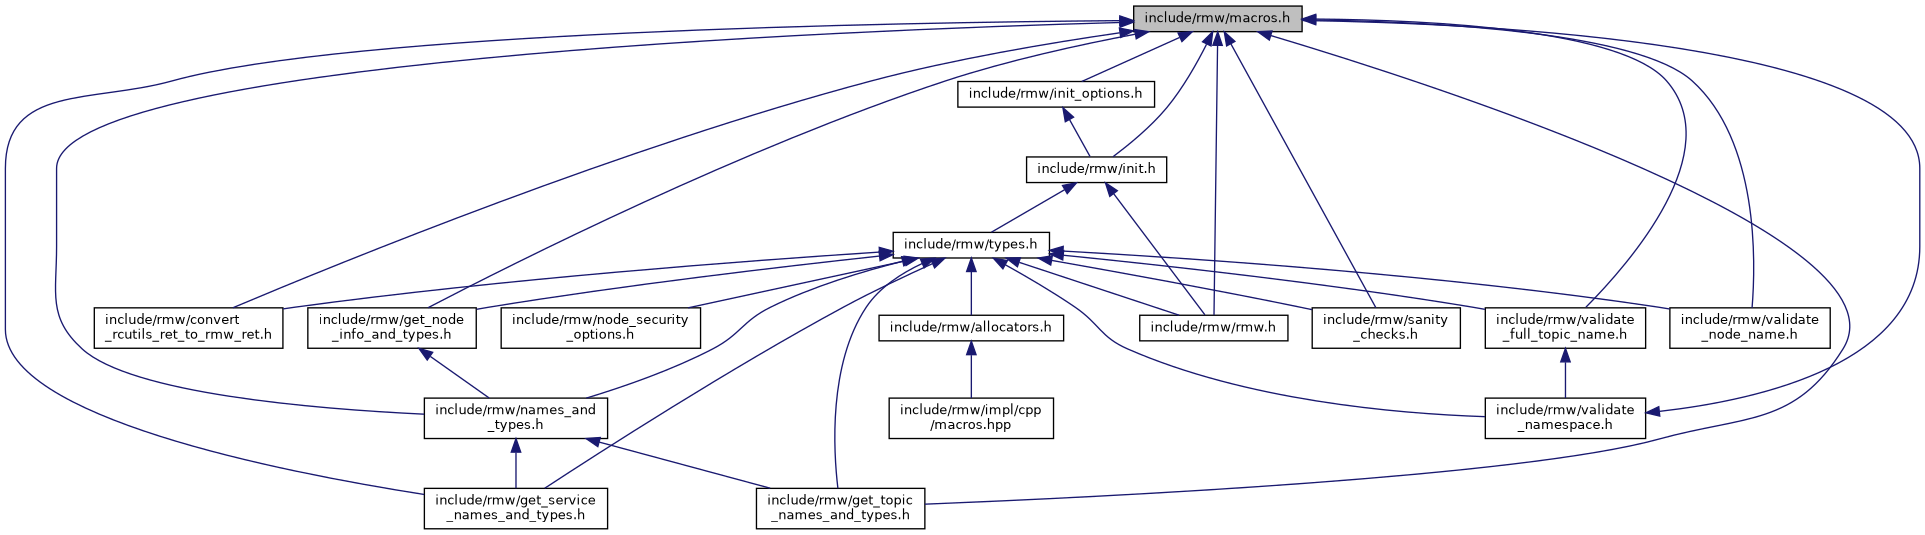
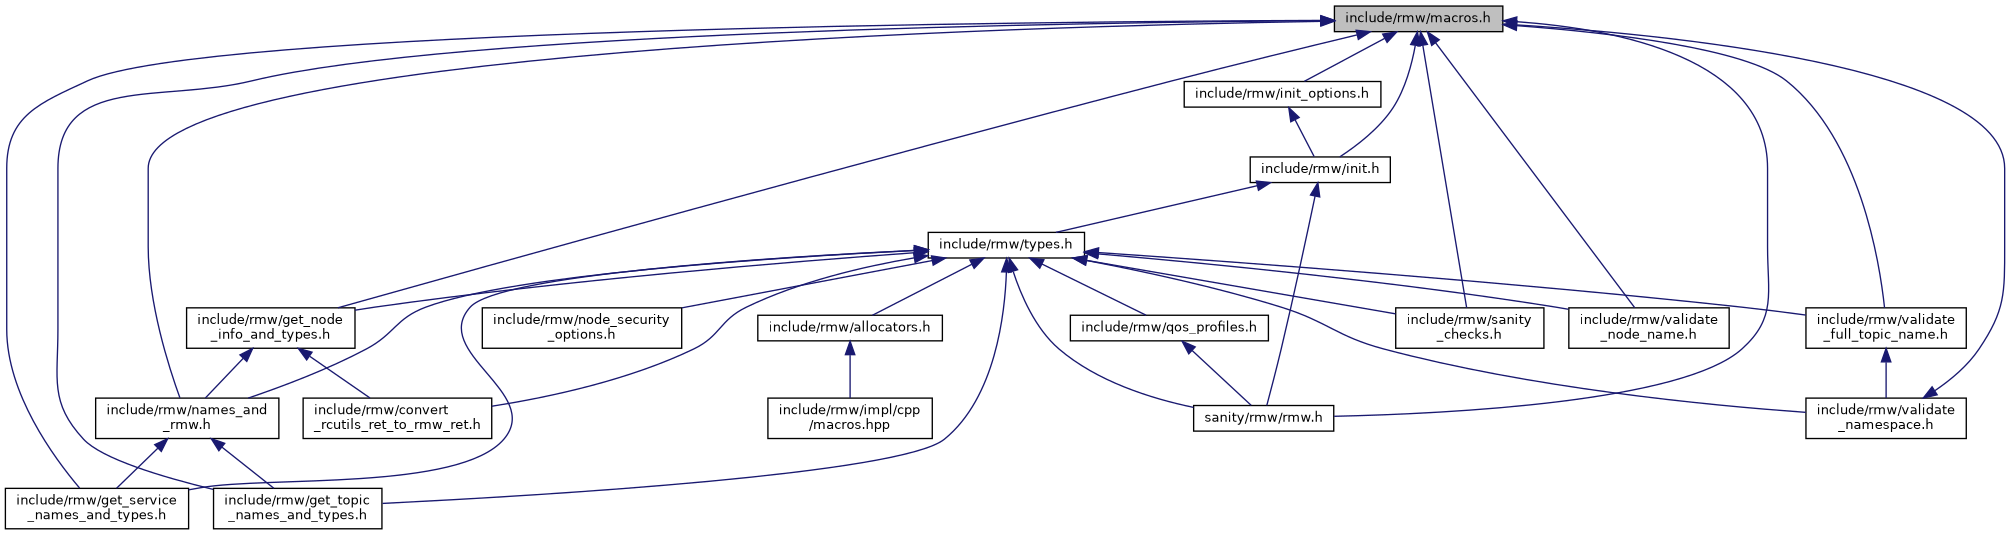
(668, 143) -> (340, 377)
none -> (1169, 328)
(1214, 328) -> (1264, 418)
(516, 418) -> (187, 418)
